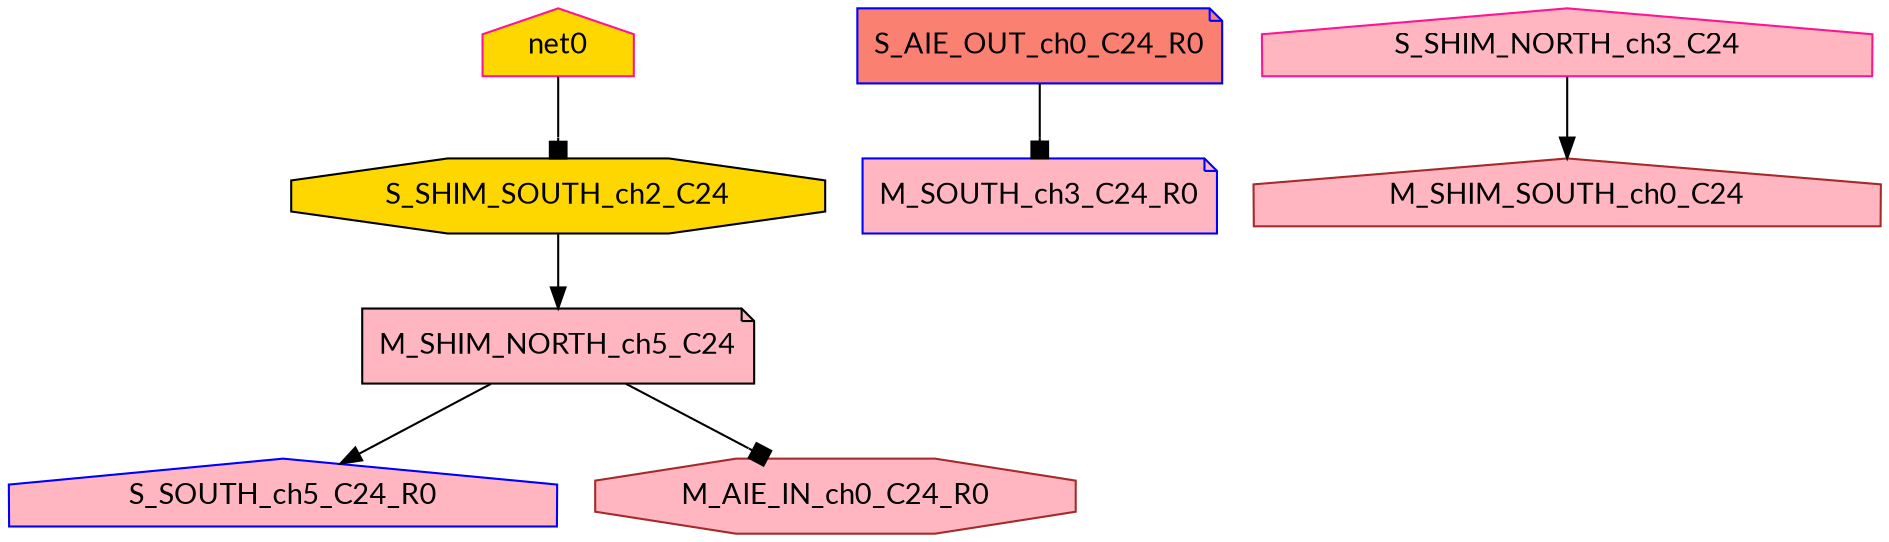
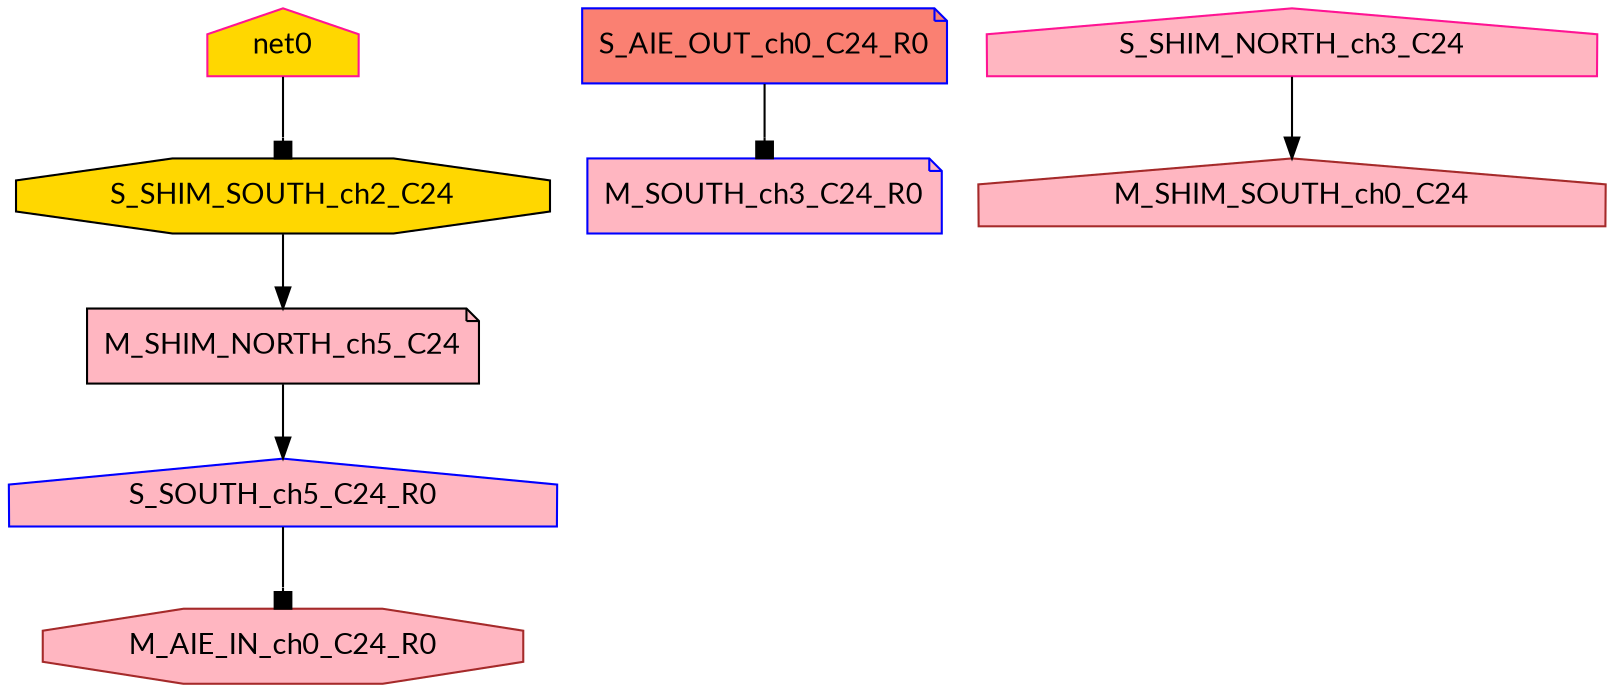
(687, 416) -> (283, 557)
